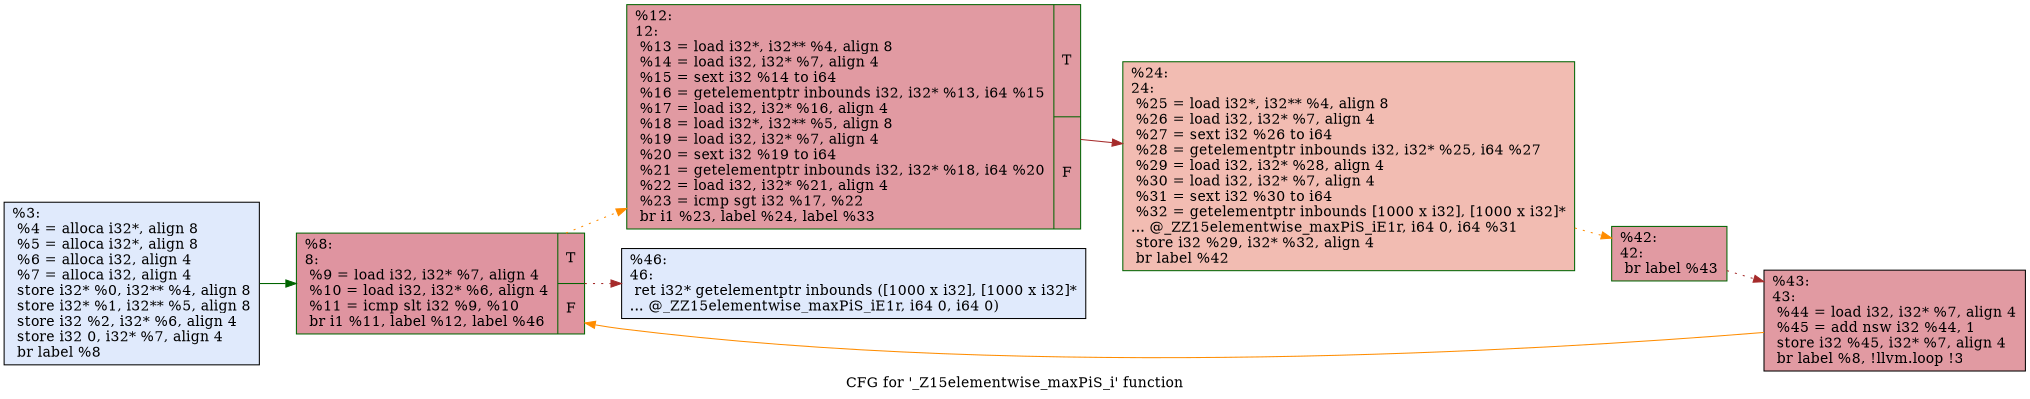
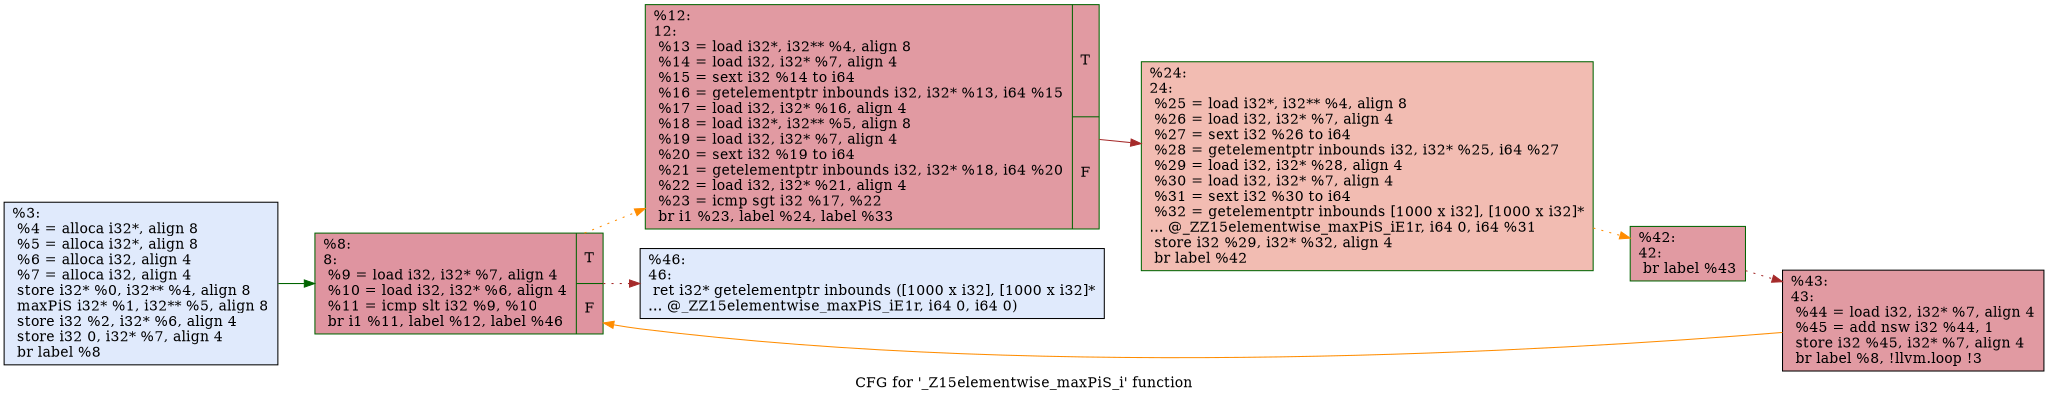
(132, 306) -> (141, 306)
